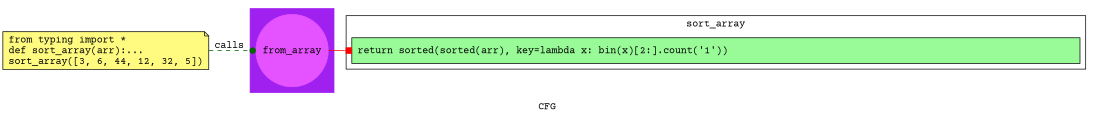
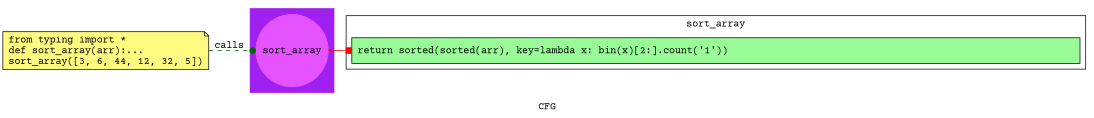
(292, 51) -> (292, 51)
